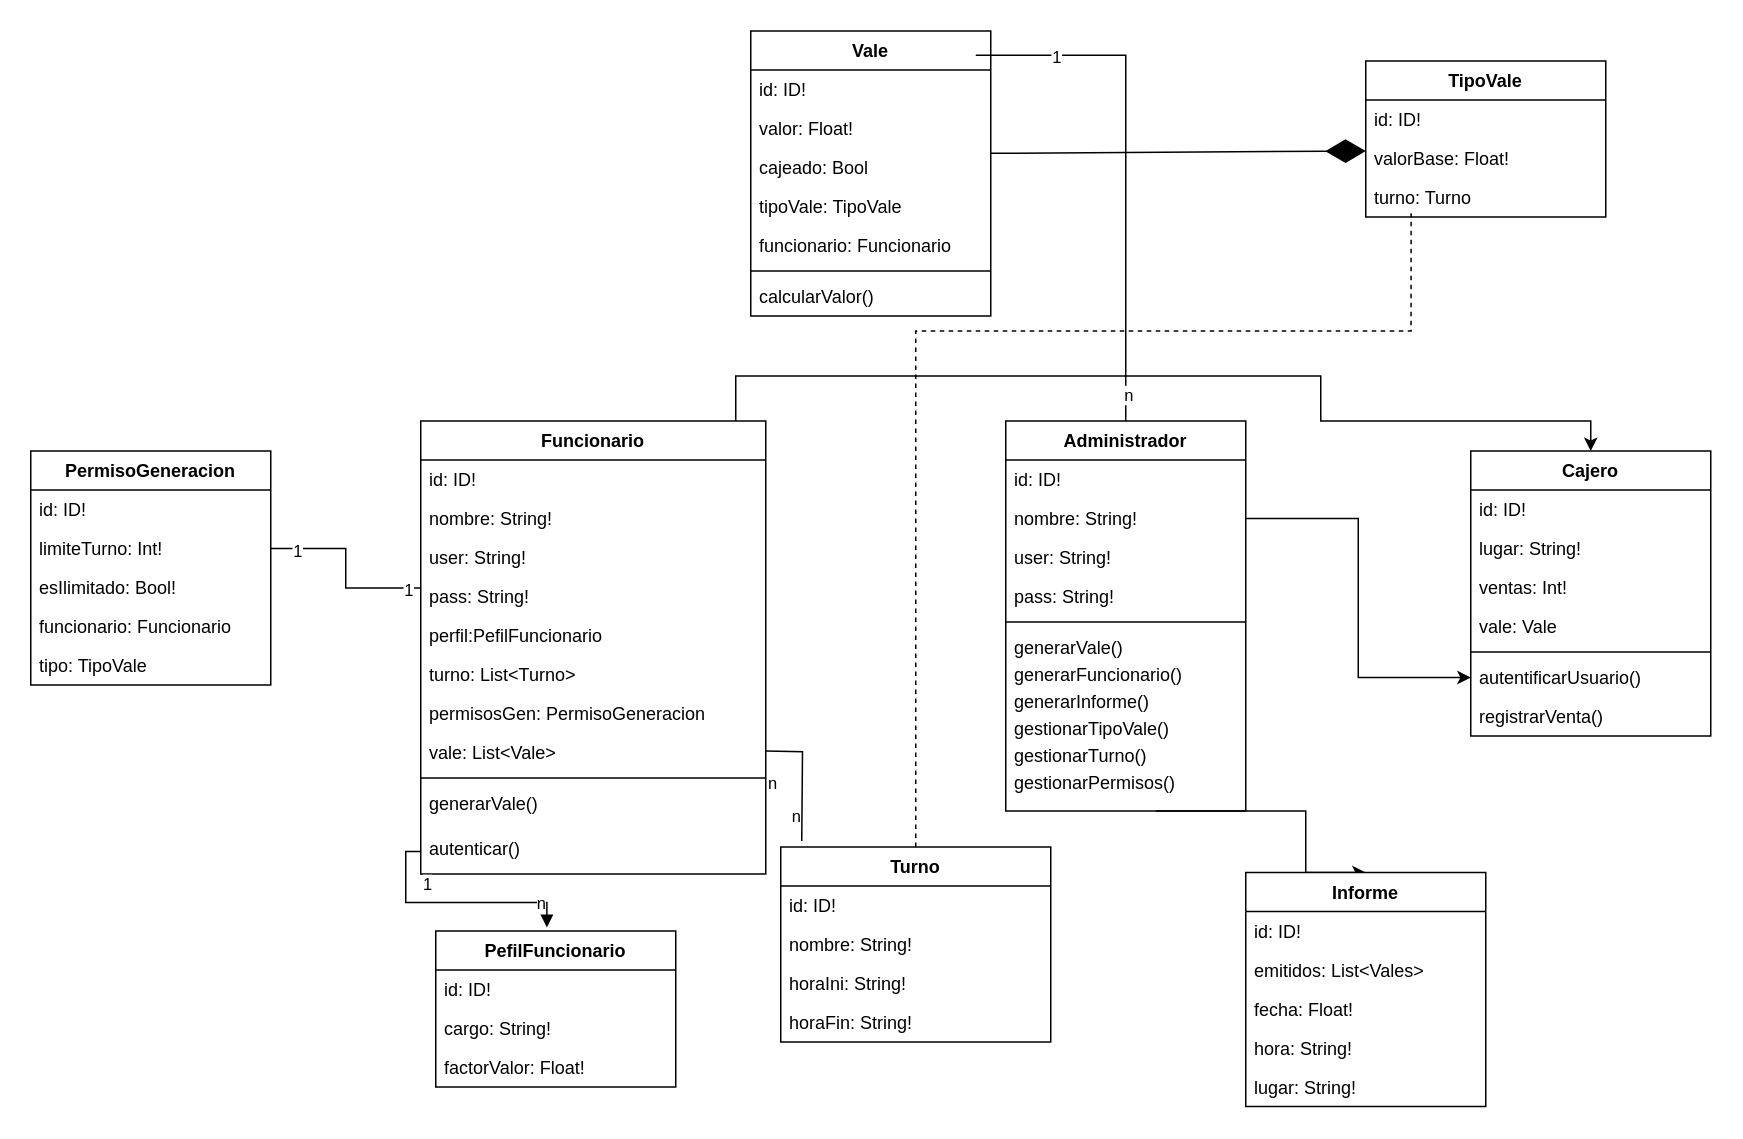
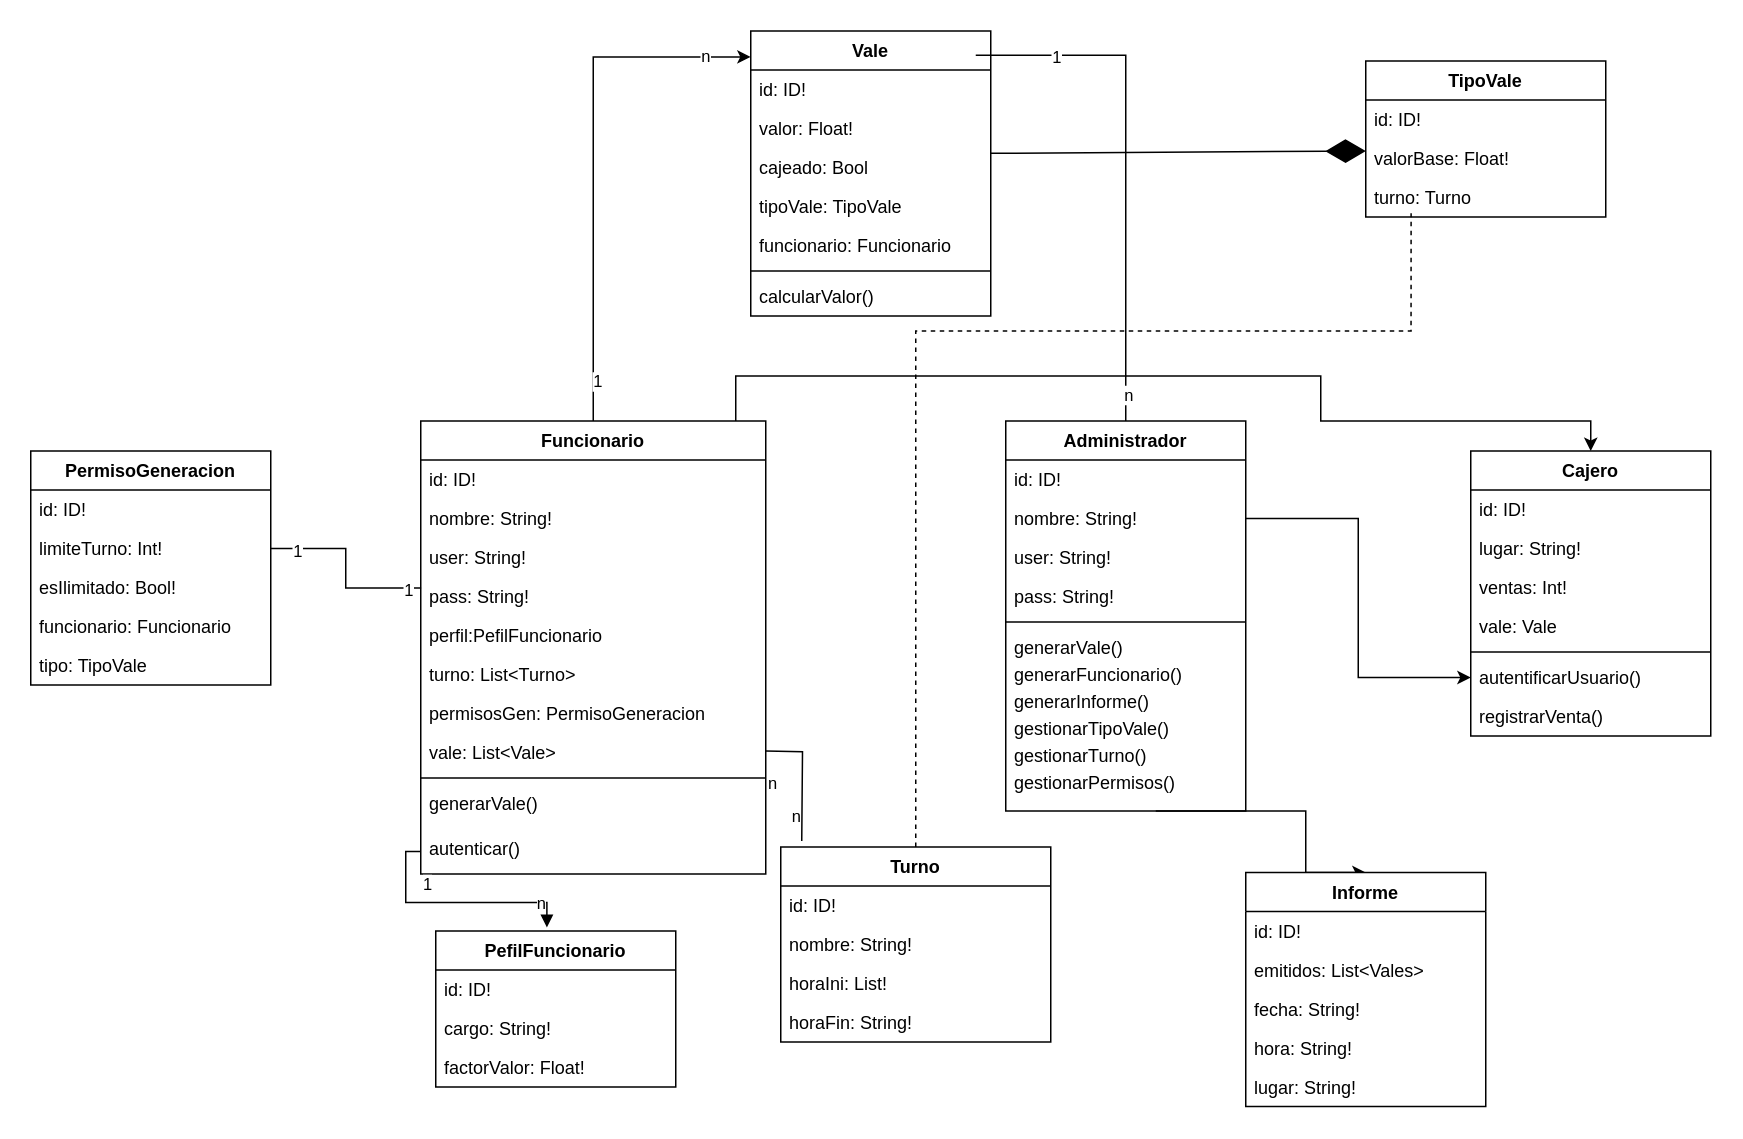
none -> (593, 166)
(859, 985) -> (849, 985)
(1311, 1011) -> (1316, 1011)
